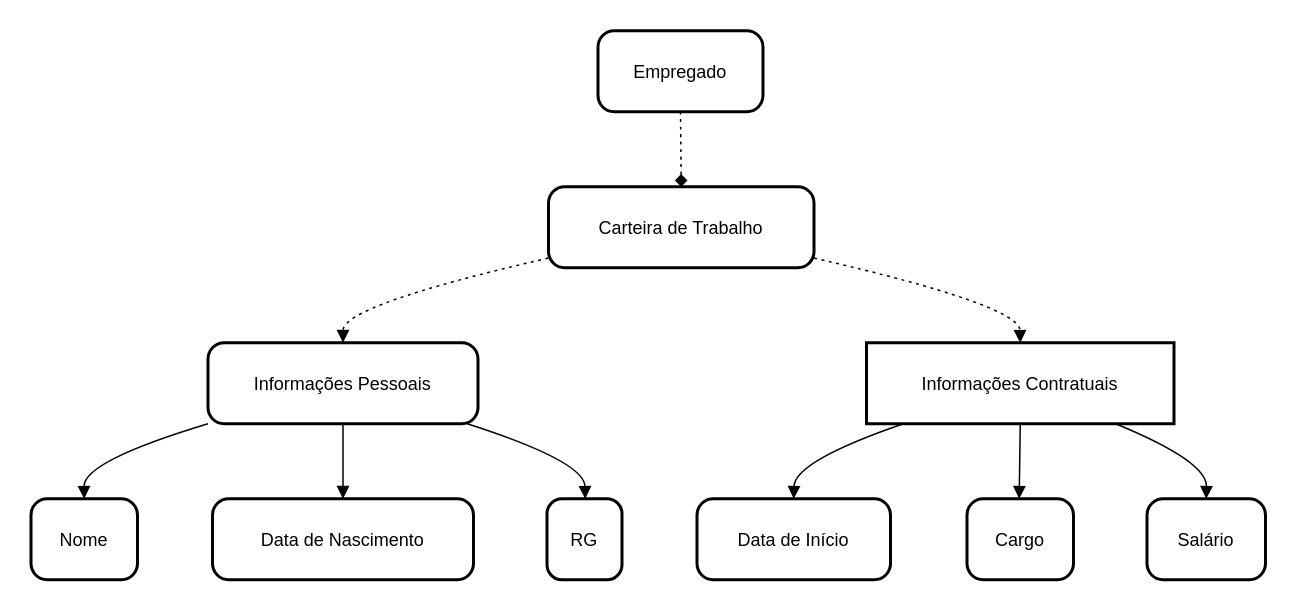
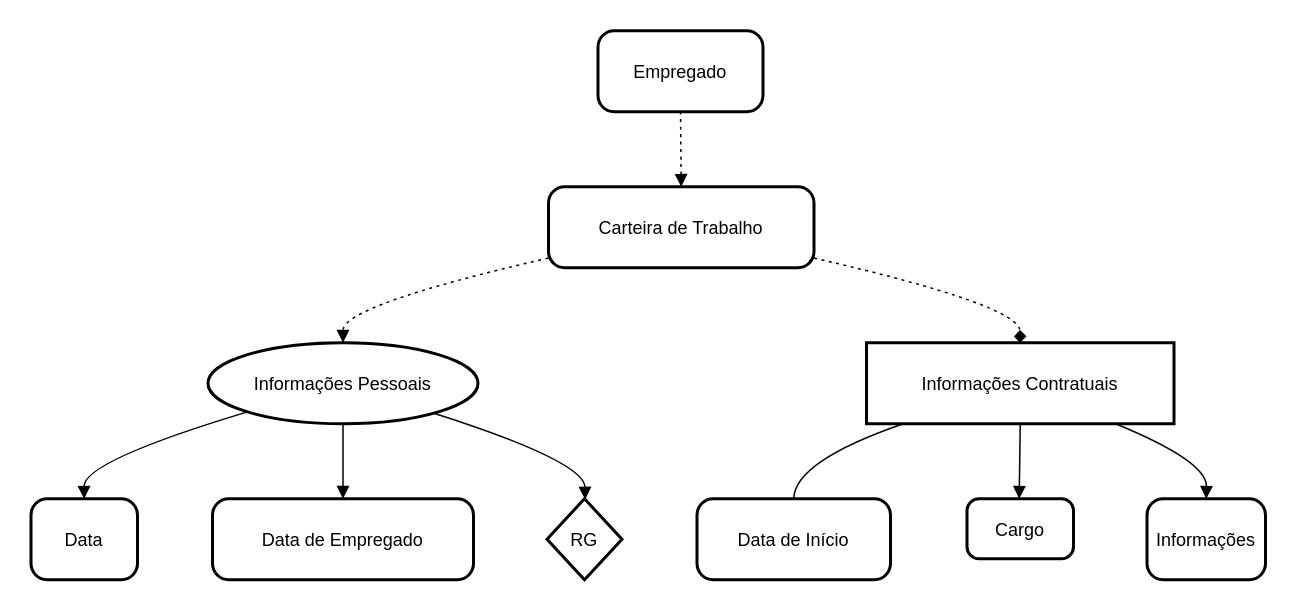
(681, 173) -> (681, 173)
(1019, 330) -> (1019, 329)
(343, 383) -> (343, 383)
(825, 456) -> (824, 460)
(584, 539) -> (584, 539)
(1020, 539) -> (1020, 529)
(83, 540) -> (83, 540)
(342, 540) -> (342, 540)
(1205, 540) -> (1205, 540)
